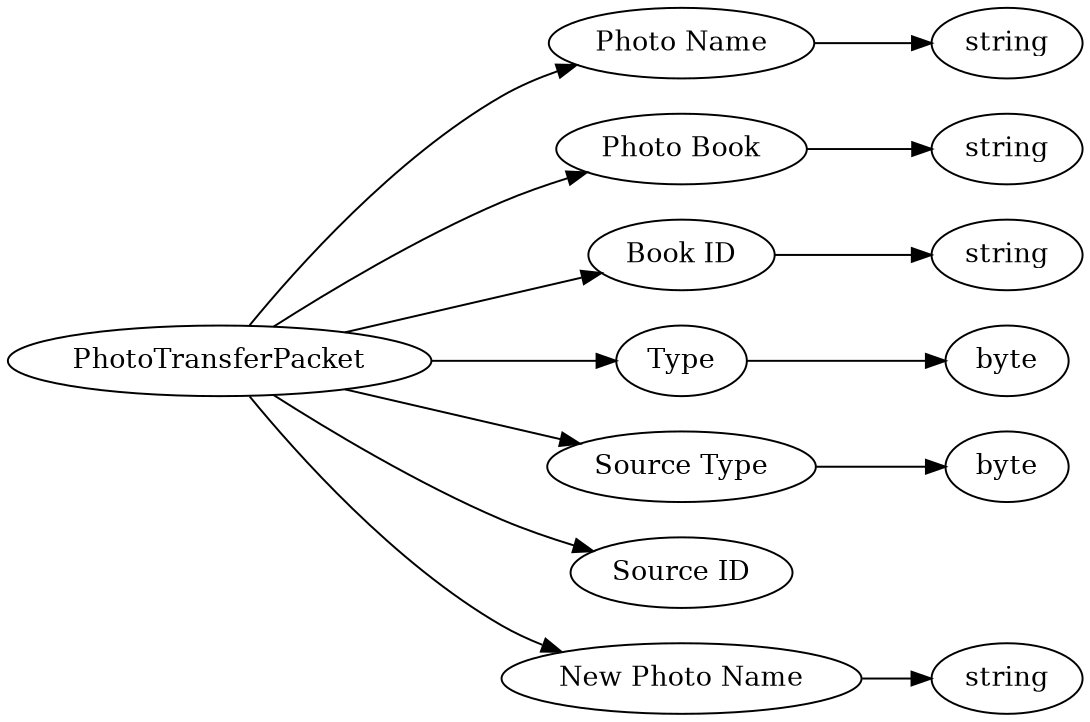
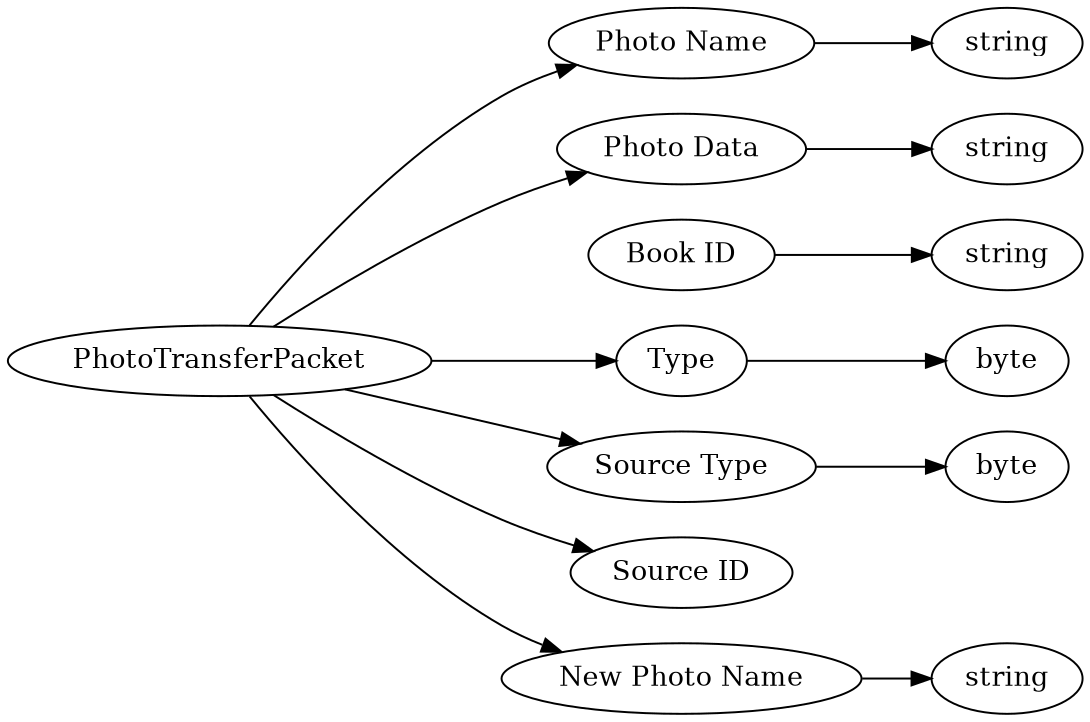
(682, 149) -> (682, 149)
(463, 305) -> none
